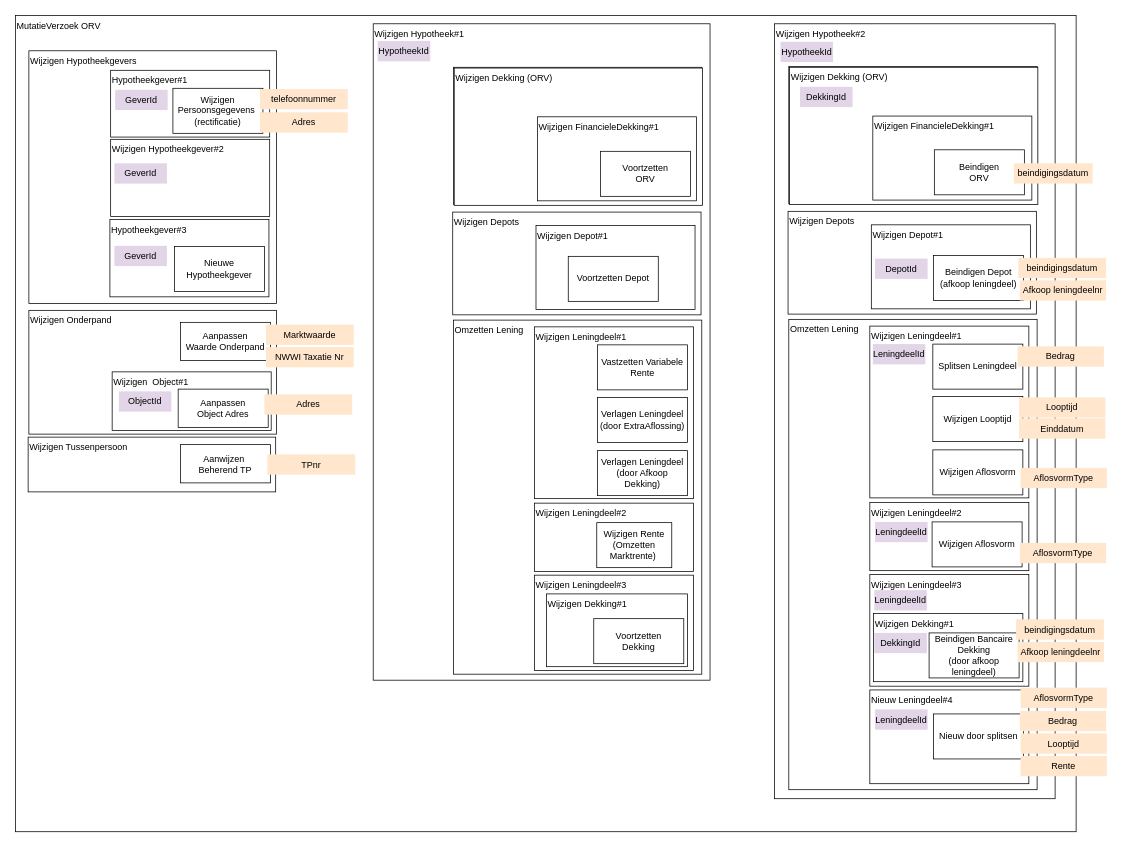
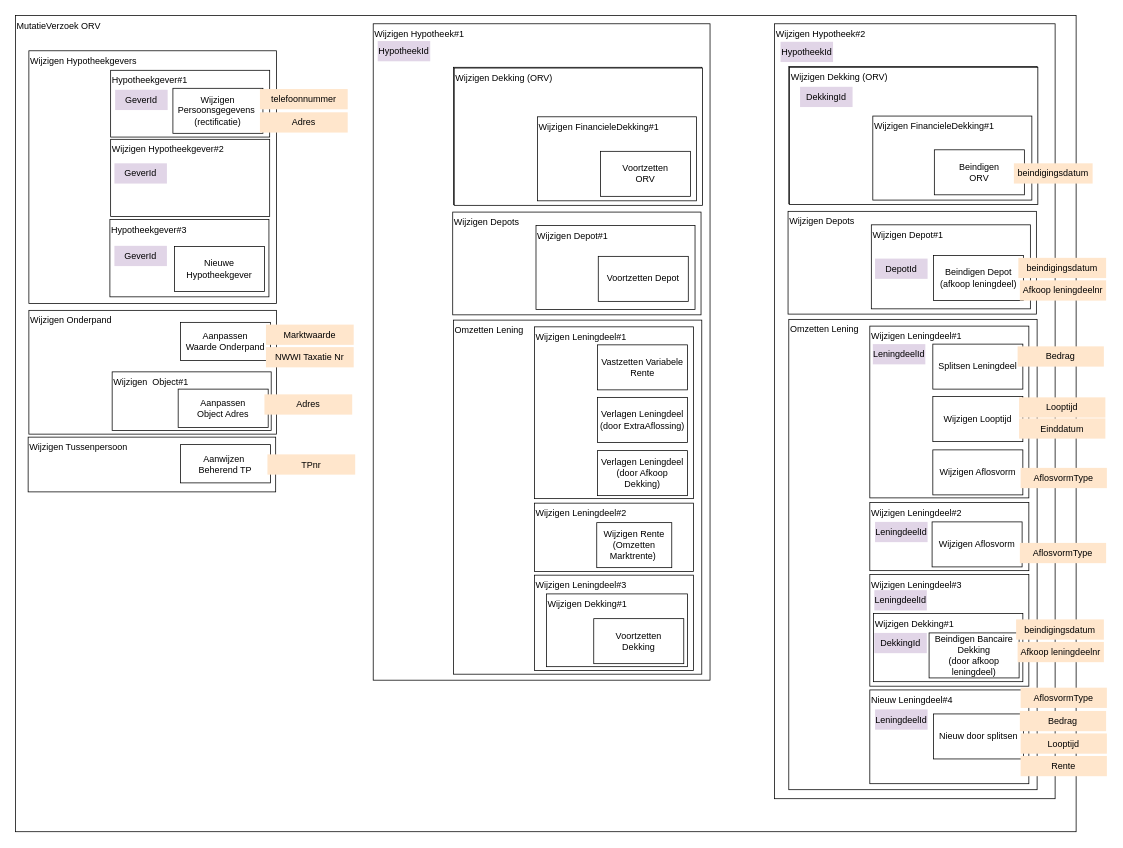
(613, 279) -> (643, 279)
(145, 401) -> none
